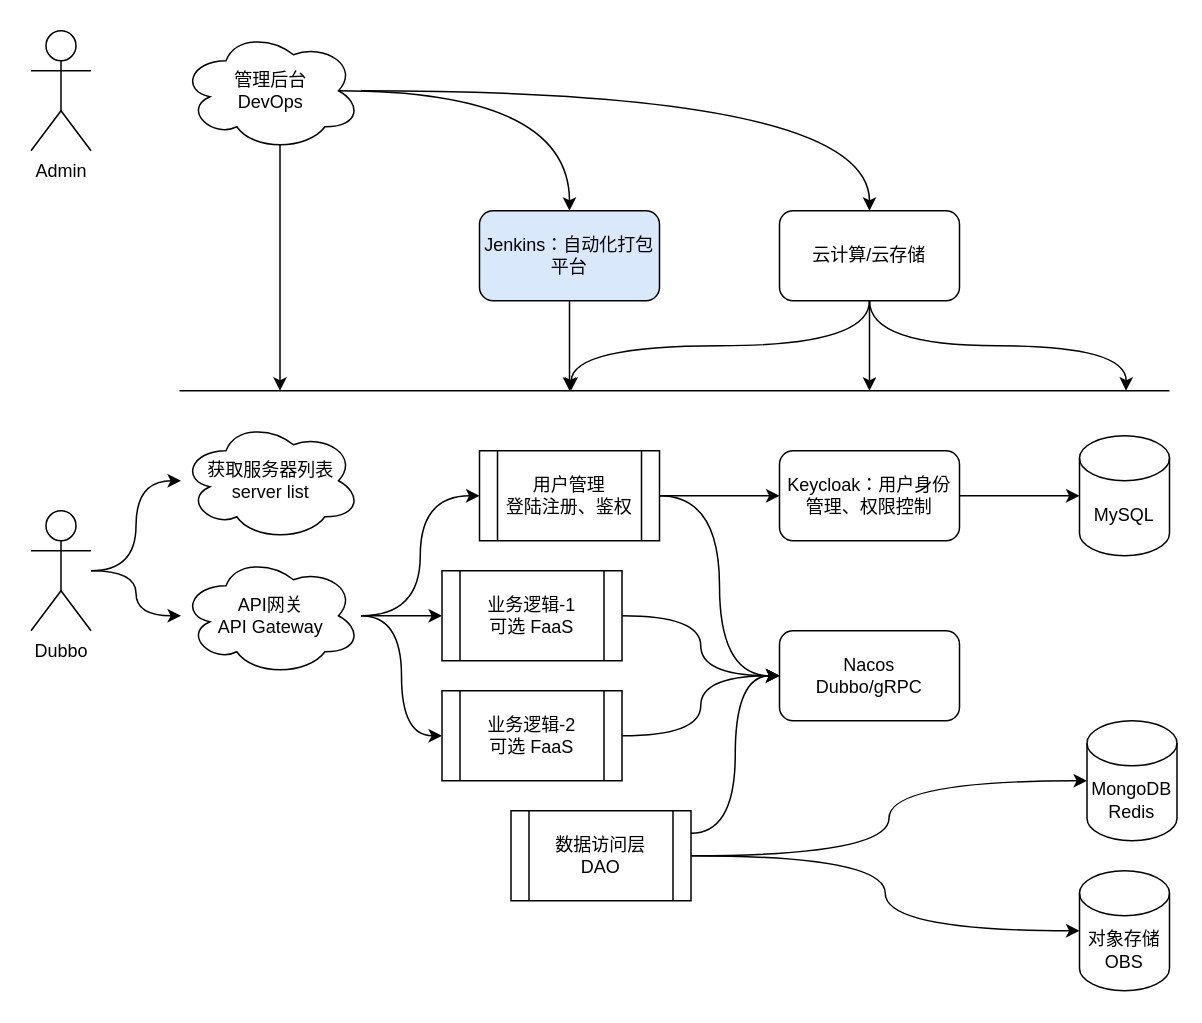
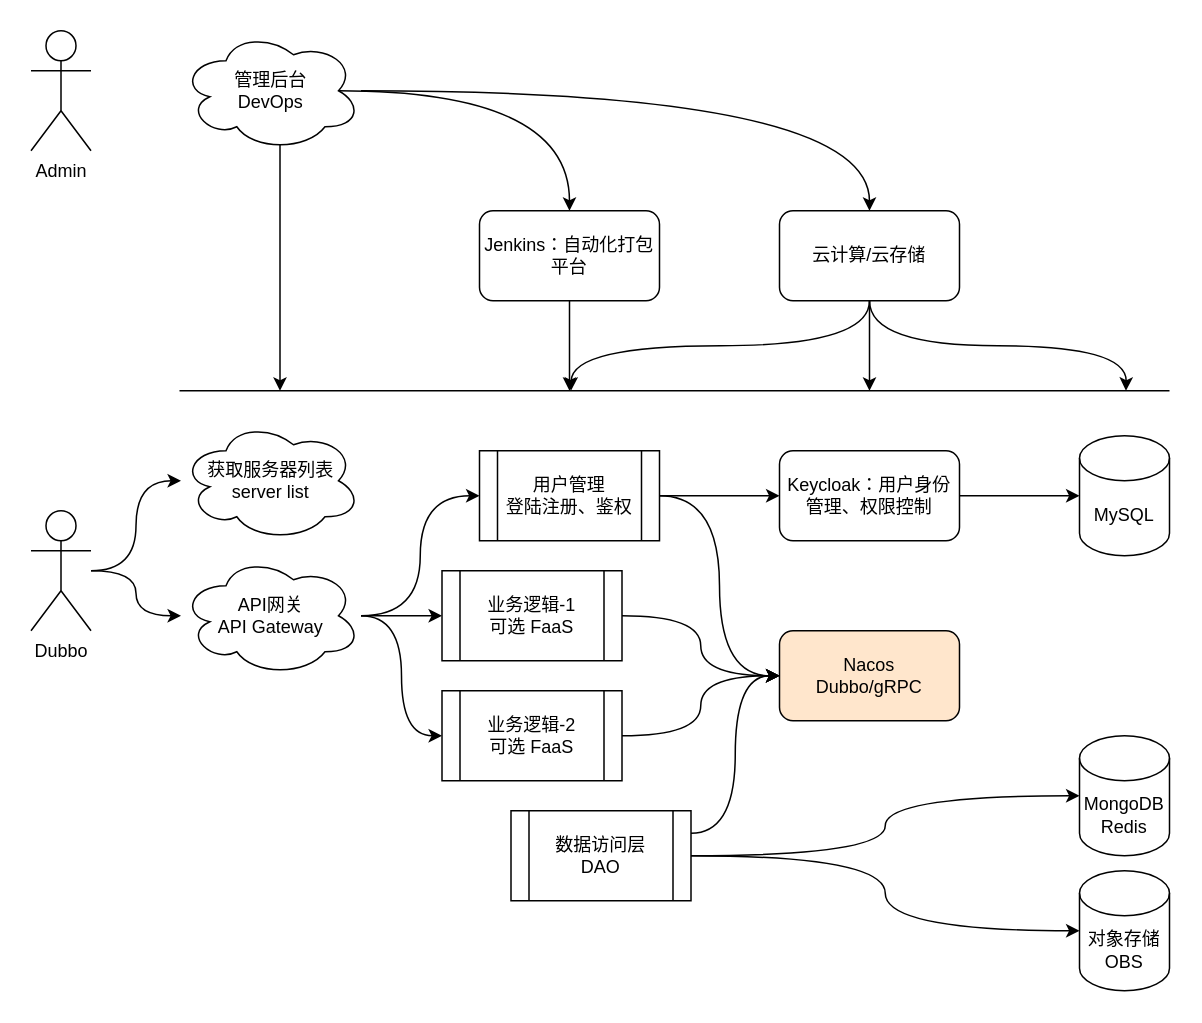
(569, 256) -> (569, 256)
(869, 676) -> (869, 676)
(1132, 781) -> (1124, 796)
